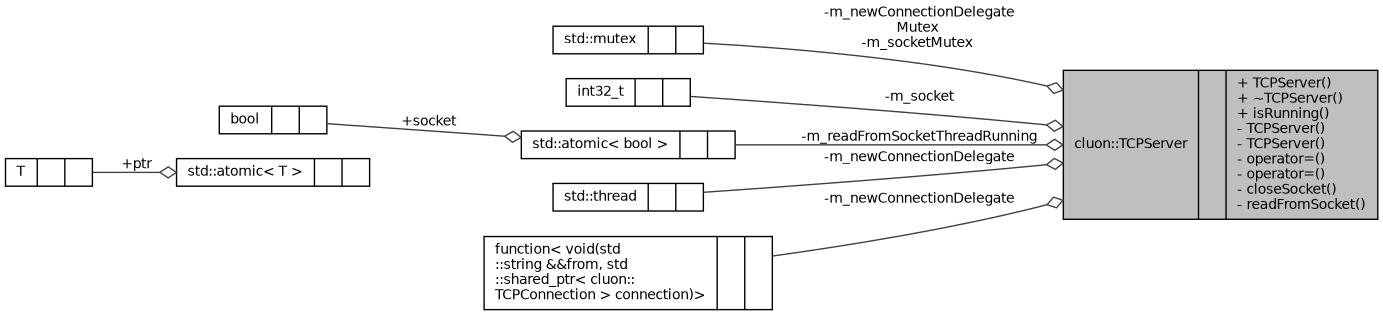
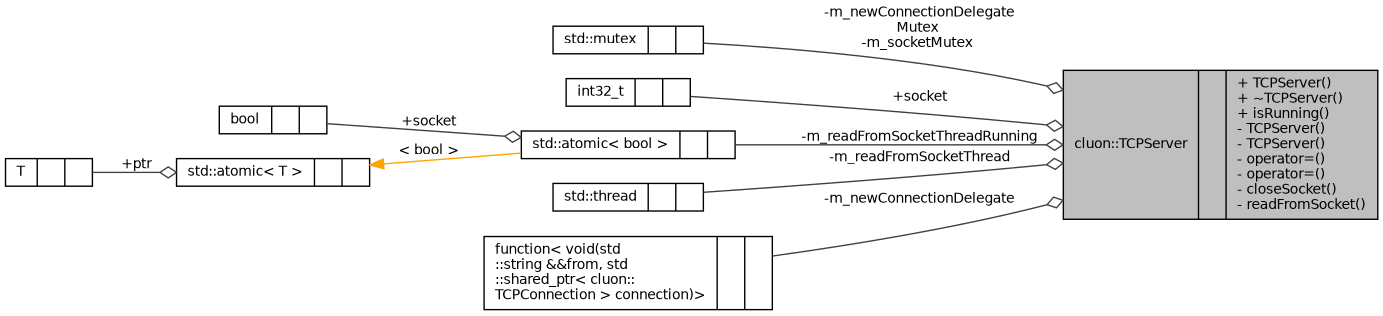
(918, 97) -> (918, 97)
none -> (452, 158)
(918, 158) -> (918, 158)
